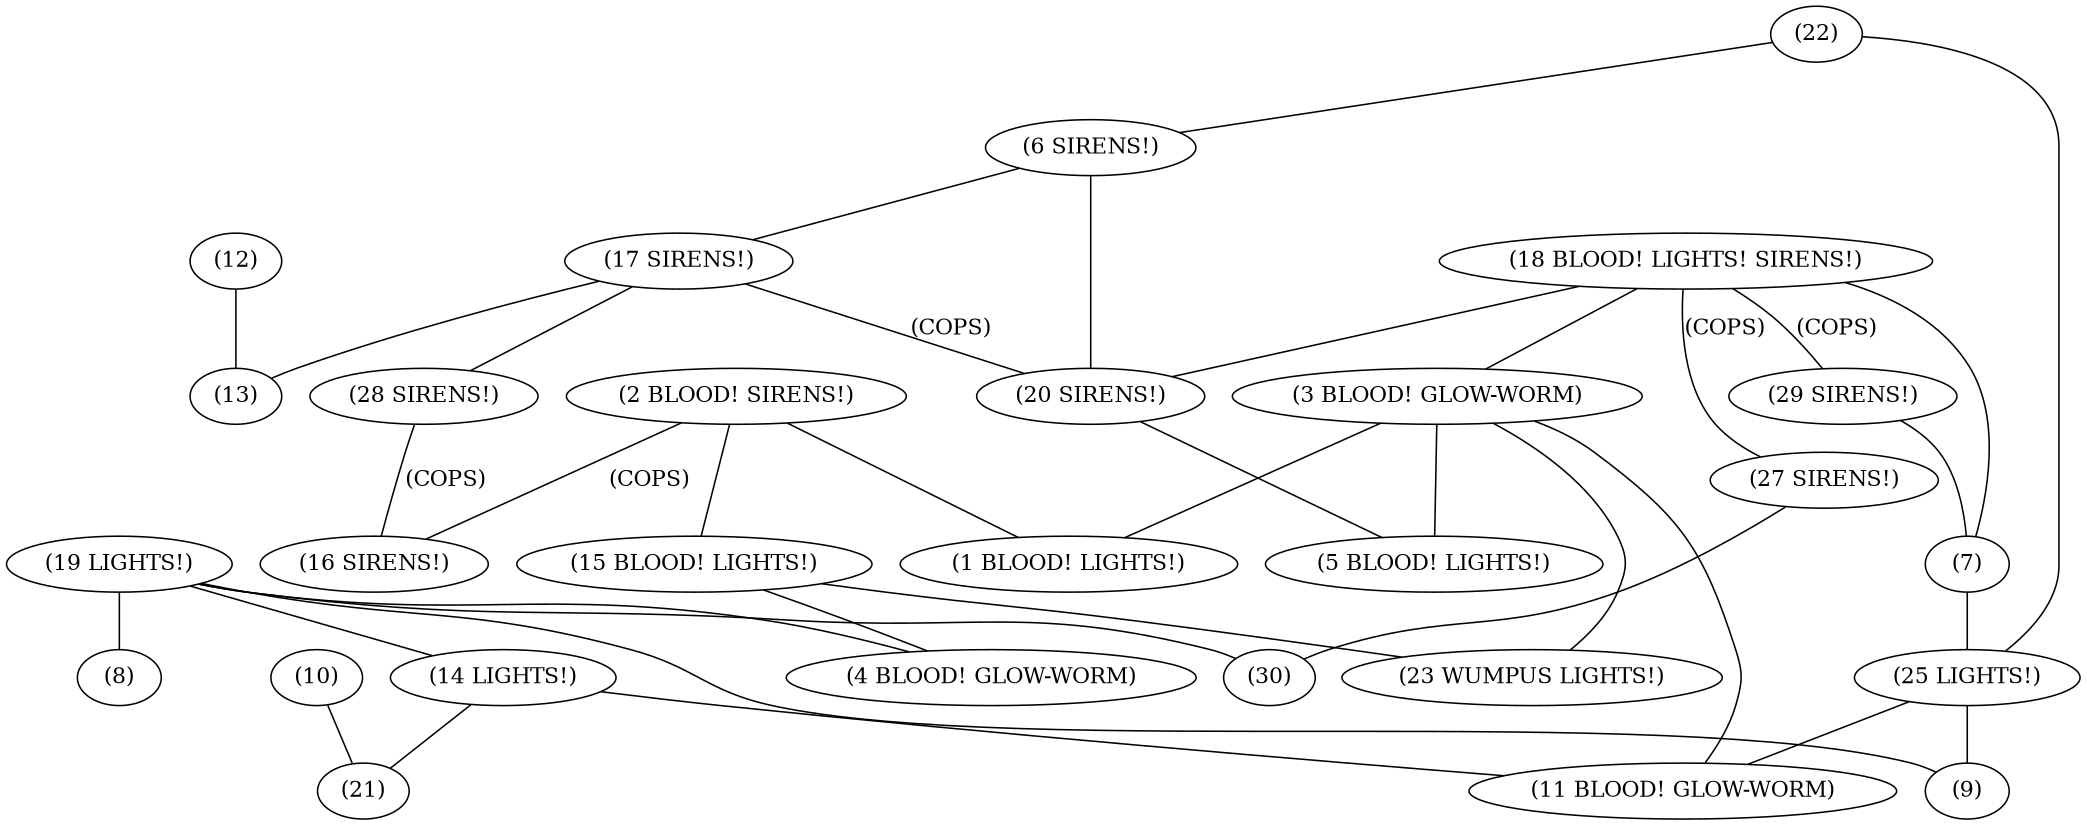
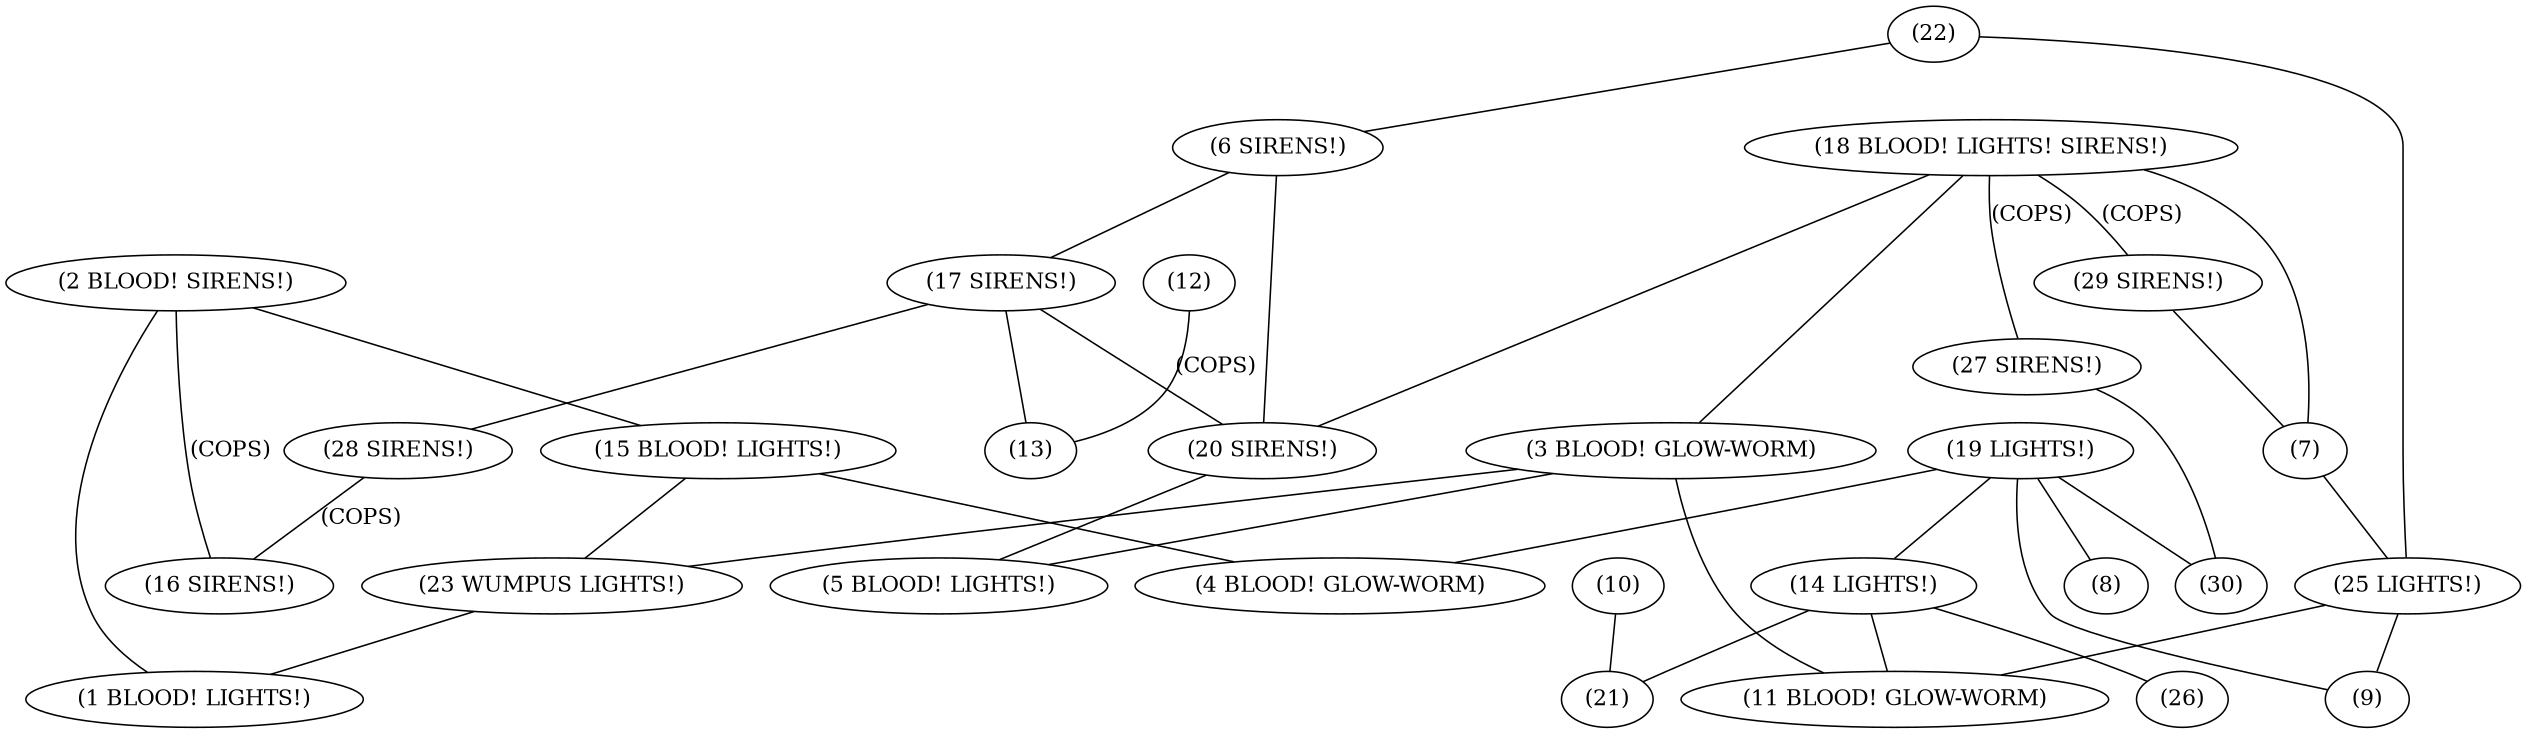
(1246, 483) -> (372, 643)
none -> (2182, 699)
